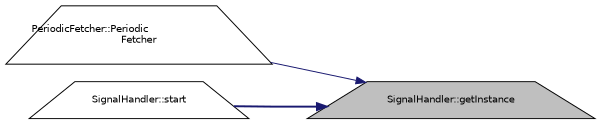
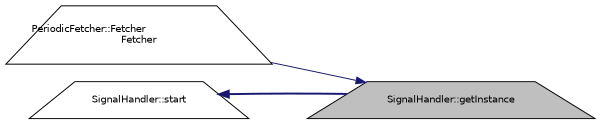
(139, 35) -> (139, 35)
(275, 107) -> (288, 94)
